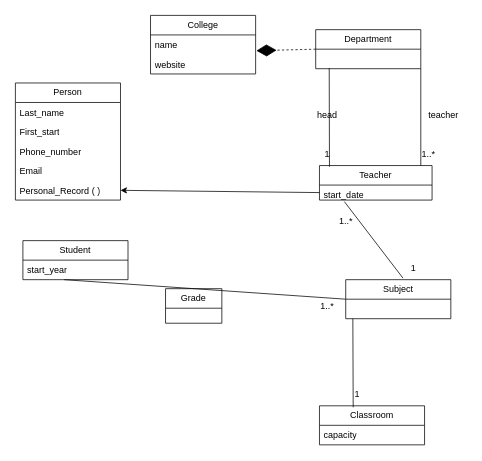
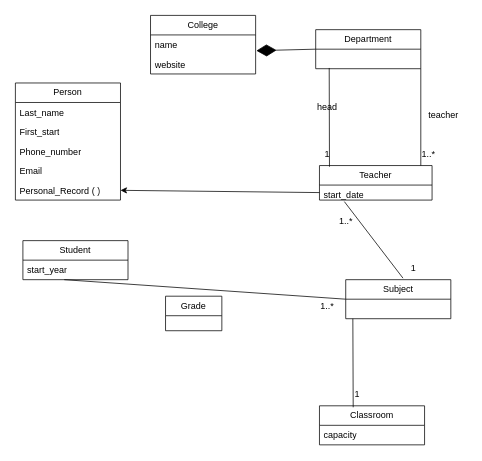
(295, 50) -> (295, 50)
(327, 115) -> (327, 108)
(194, 306) -> (194, 313)
